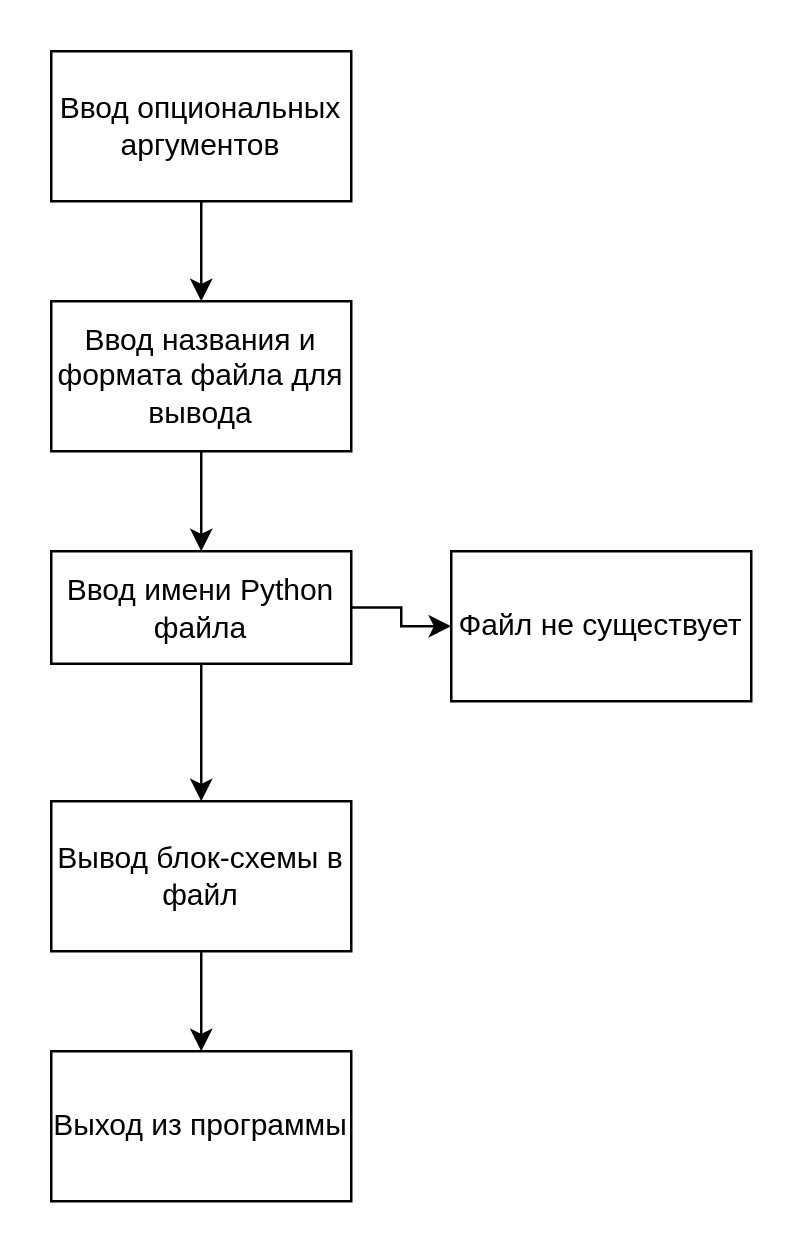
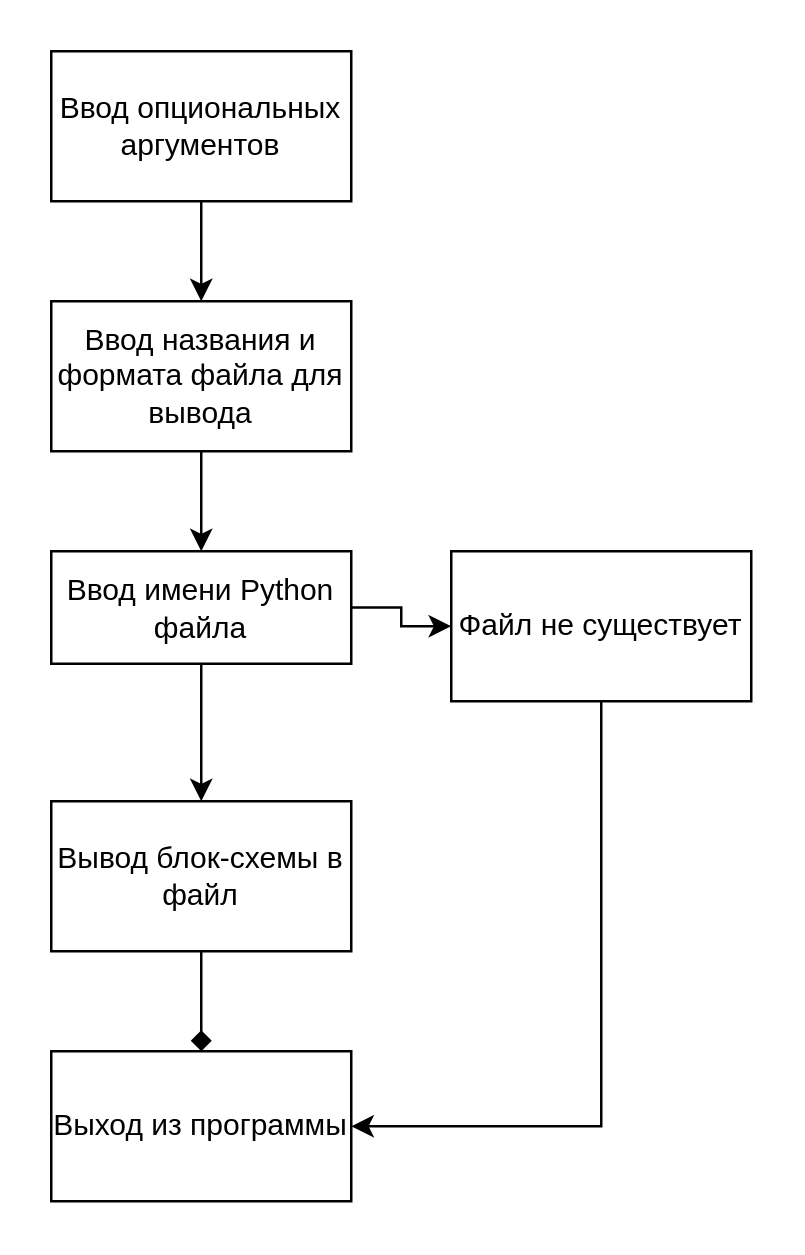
none -> (601, 1030)
(201, 1032) -> (201, 1031)
